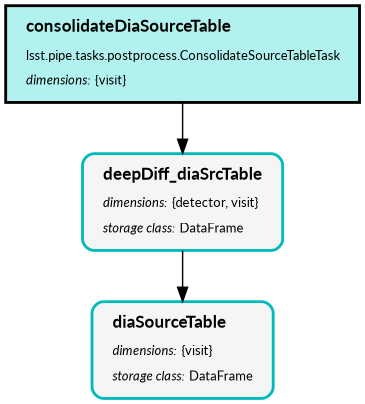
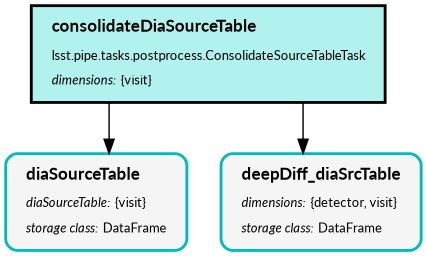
(183, 269) -> (109, 121)
(145, 351) -> (69, 203)
